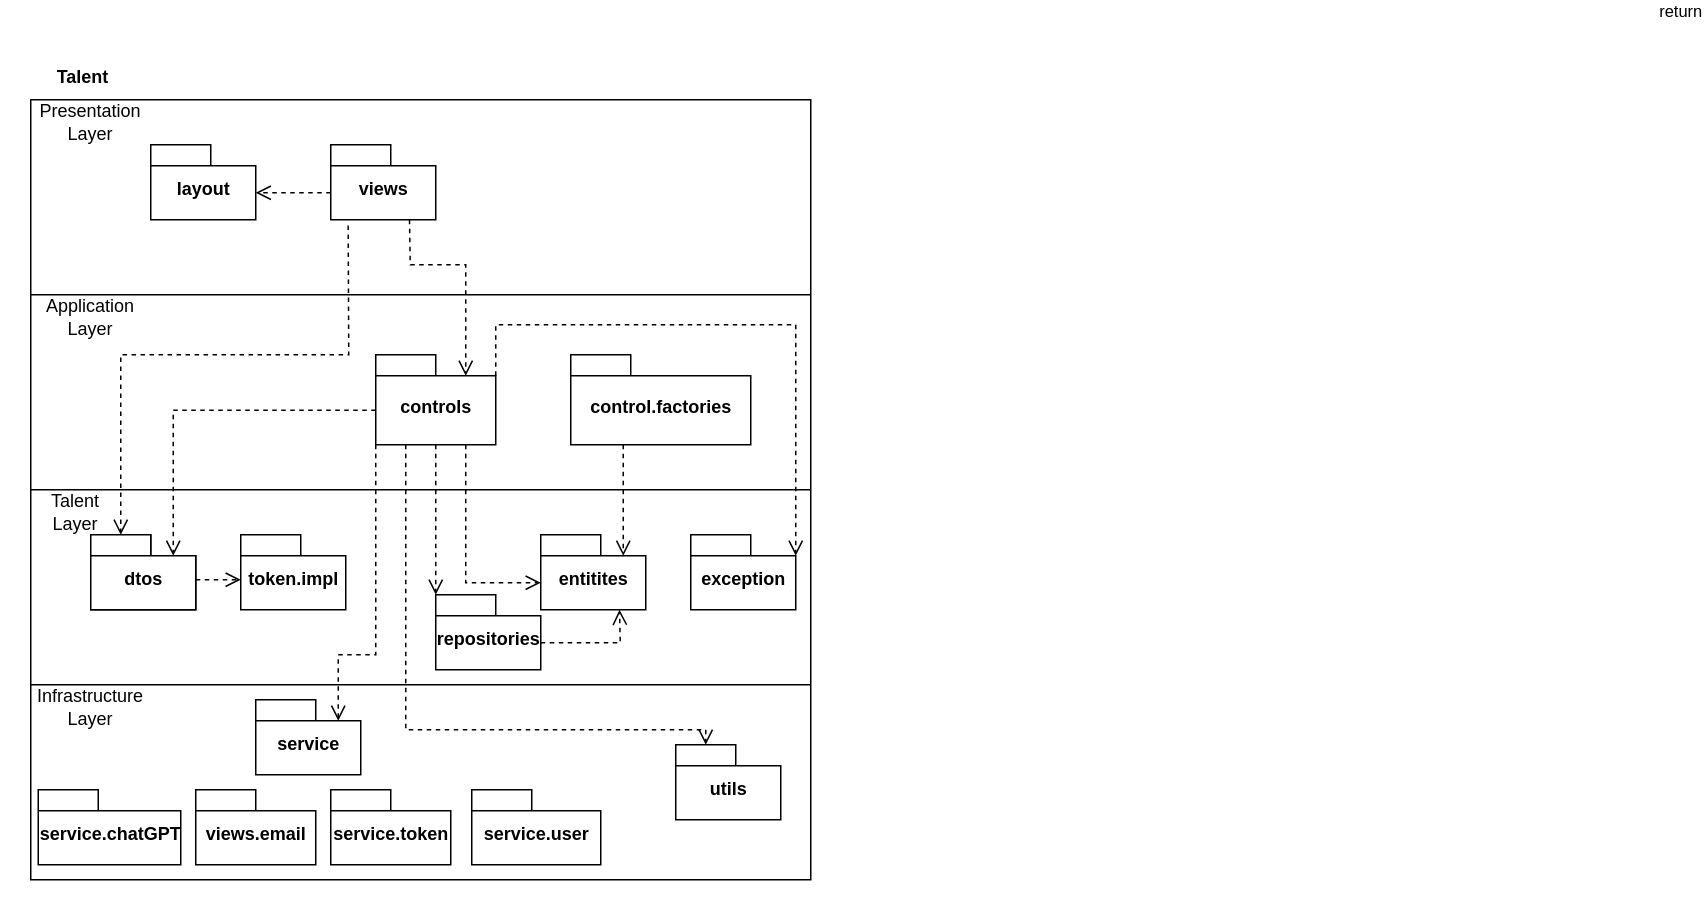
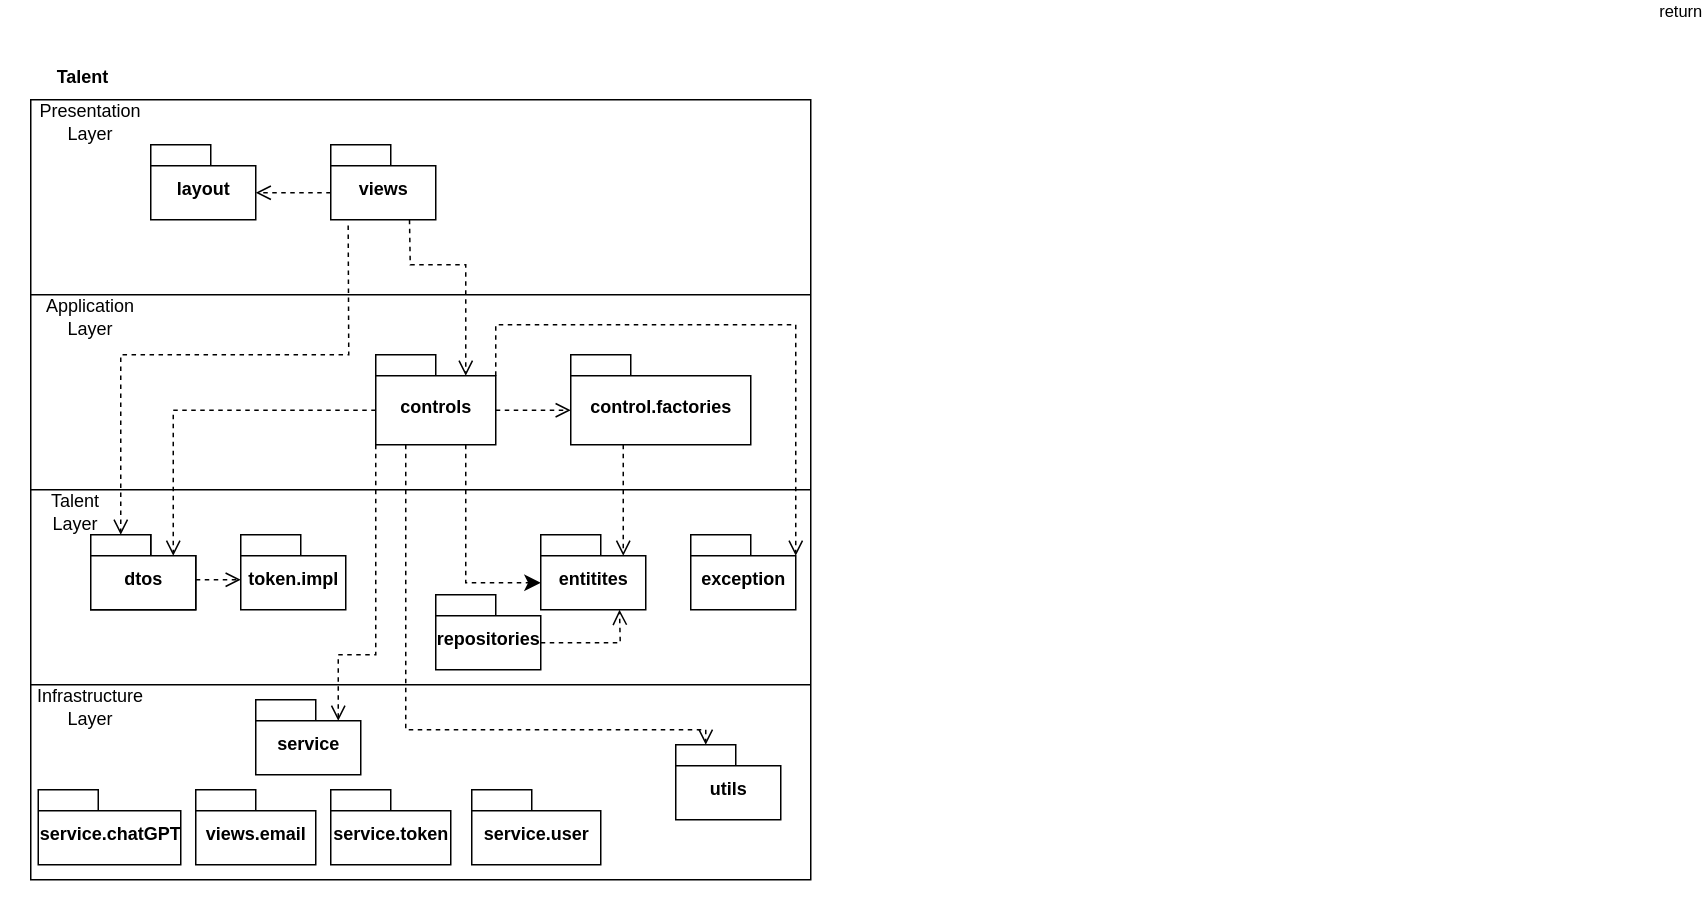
none -> (531, 410)
(436, 518) -> none
(530, 583) -> (527, 583)
